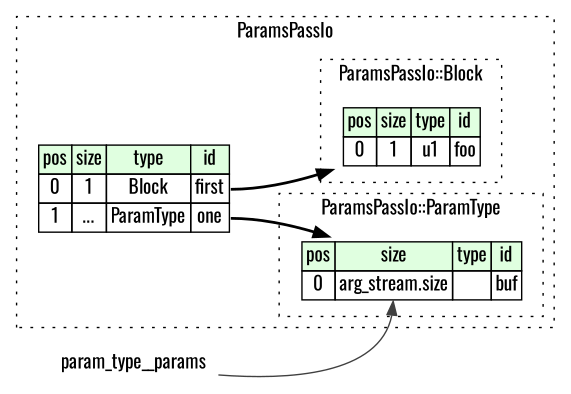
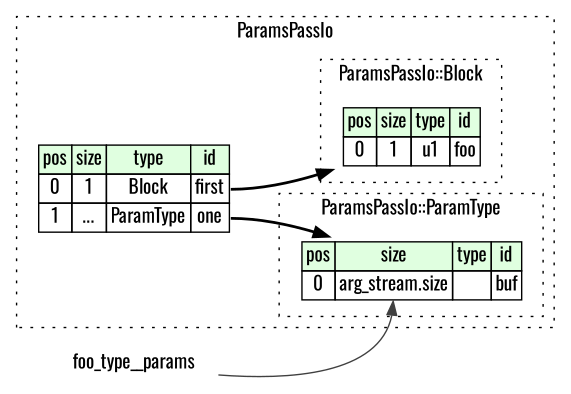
(134, 363) -> (134, 363)
